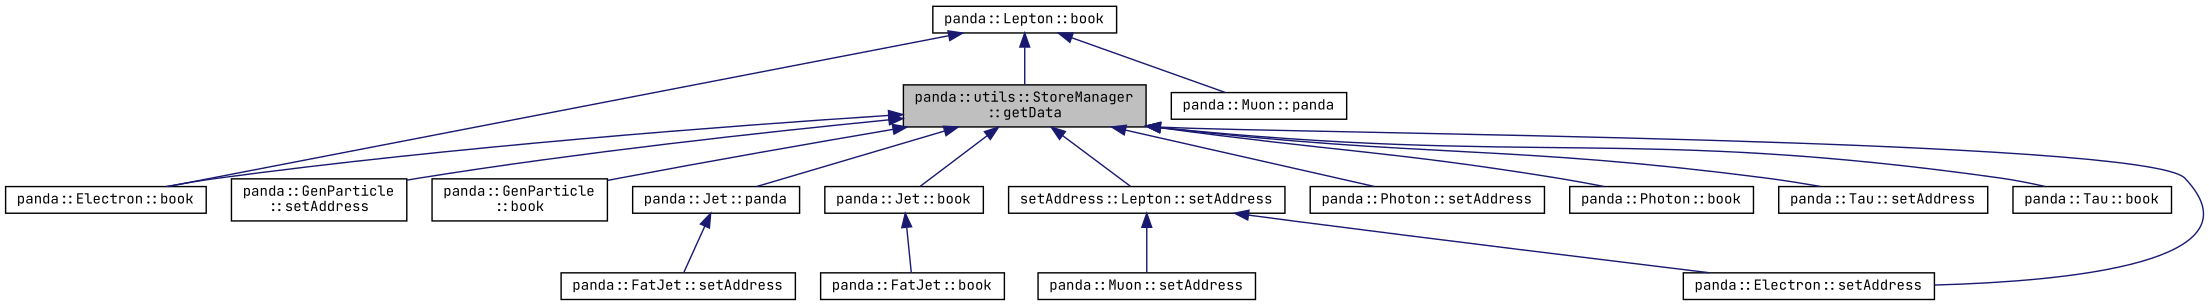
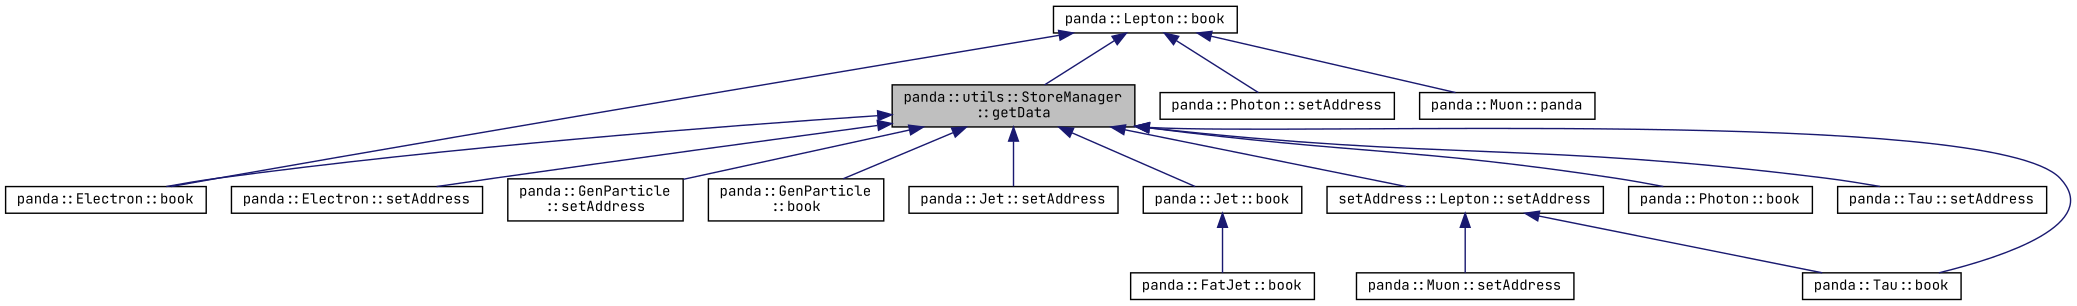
(1250, 158) -> (1217, 67)
(716, 200) -> (1014, 200)
(1479, 245) -> (1681, 244)
(678, 286) -> none
